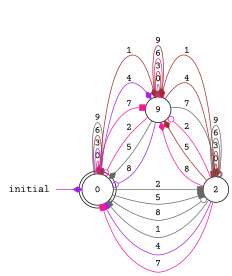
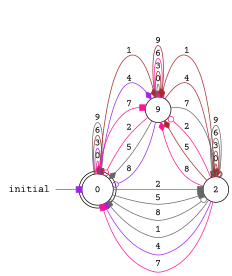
(65, 190) -> (65, 190)
